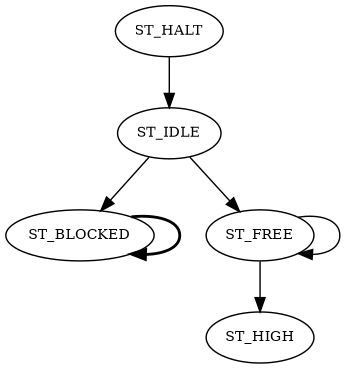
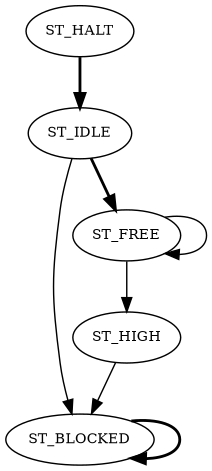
(169, 75) -> (80, 75)
(210, 179) -> (100, 178)
none -> (107, 382)
